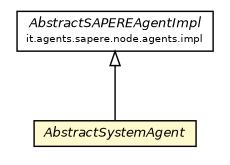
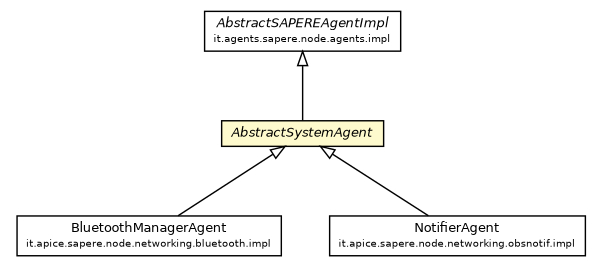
none -> (149, 236)
none -> (458, 236)
